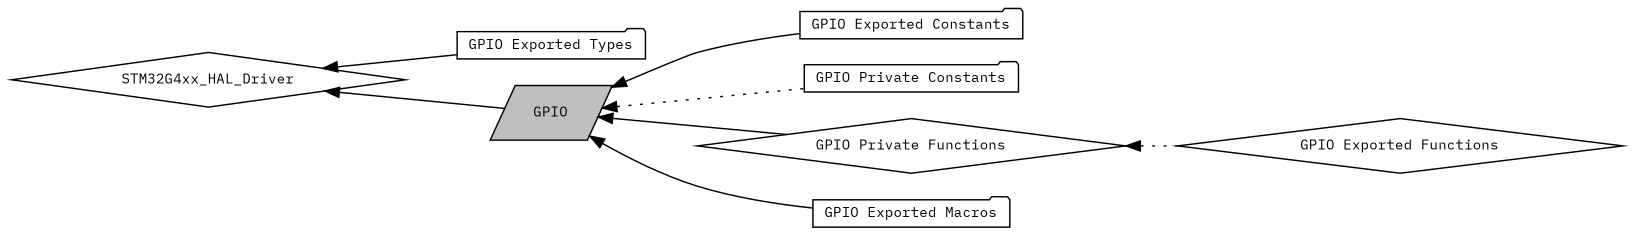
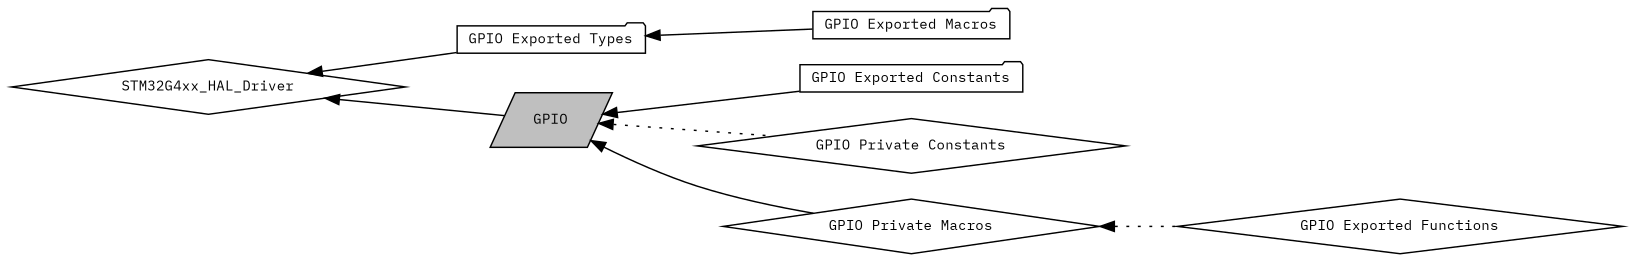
(911, 78) -> (911, 146)
(911, 146) -> (911, 226)
(704, 188) -> (736, 32)
